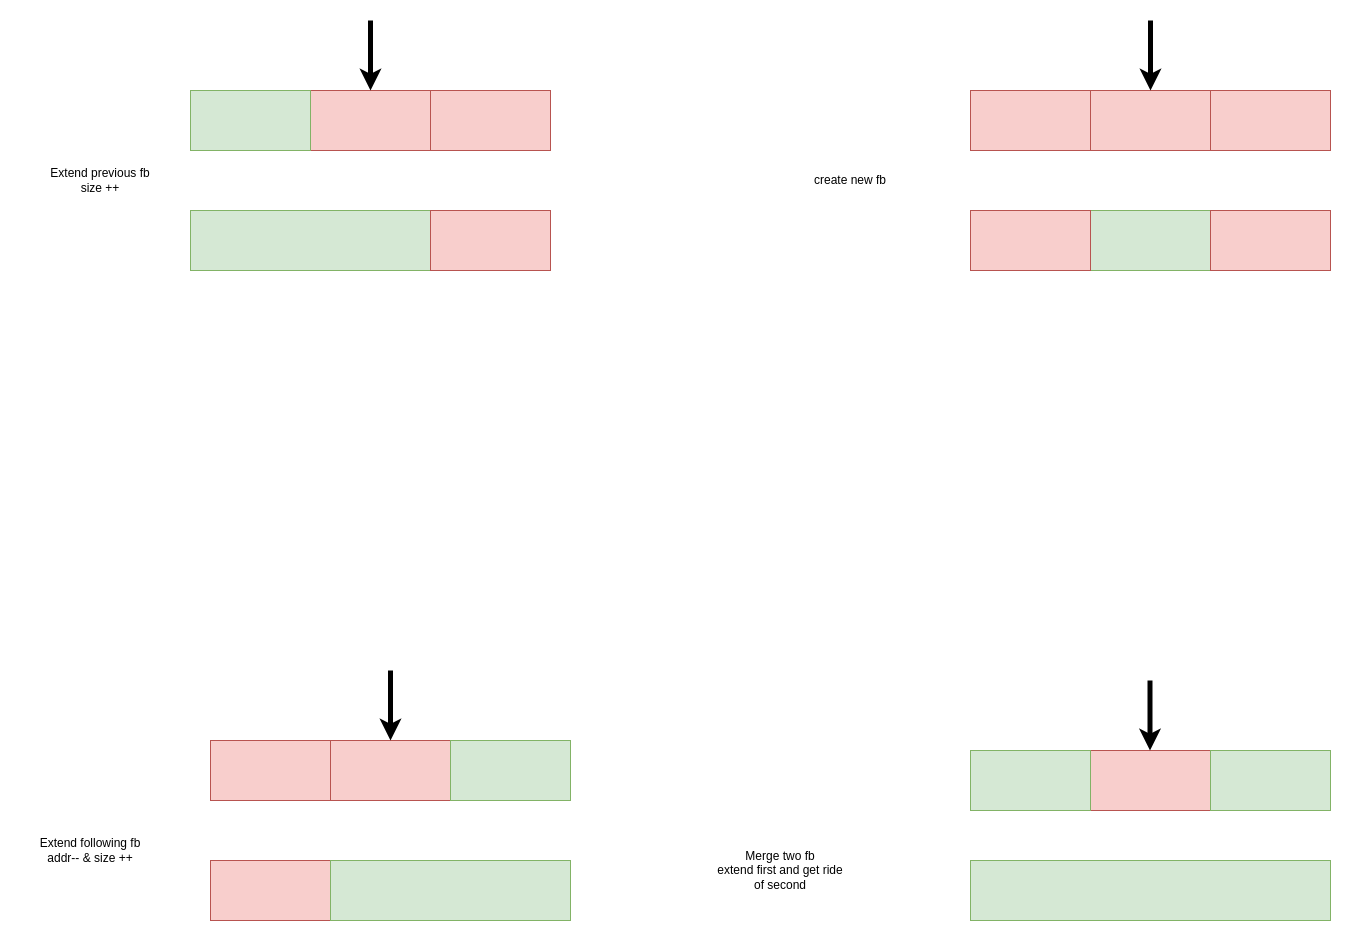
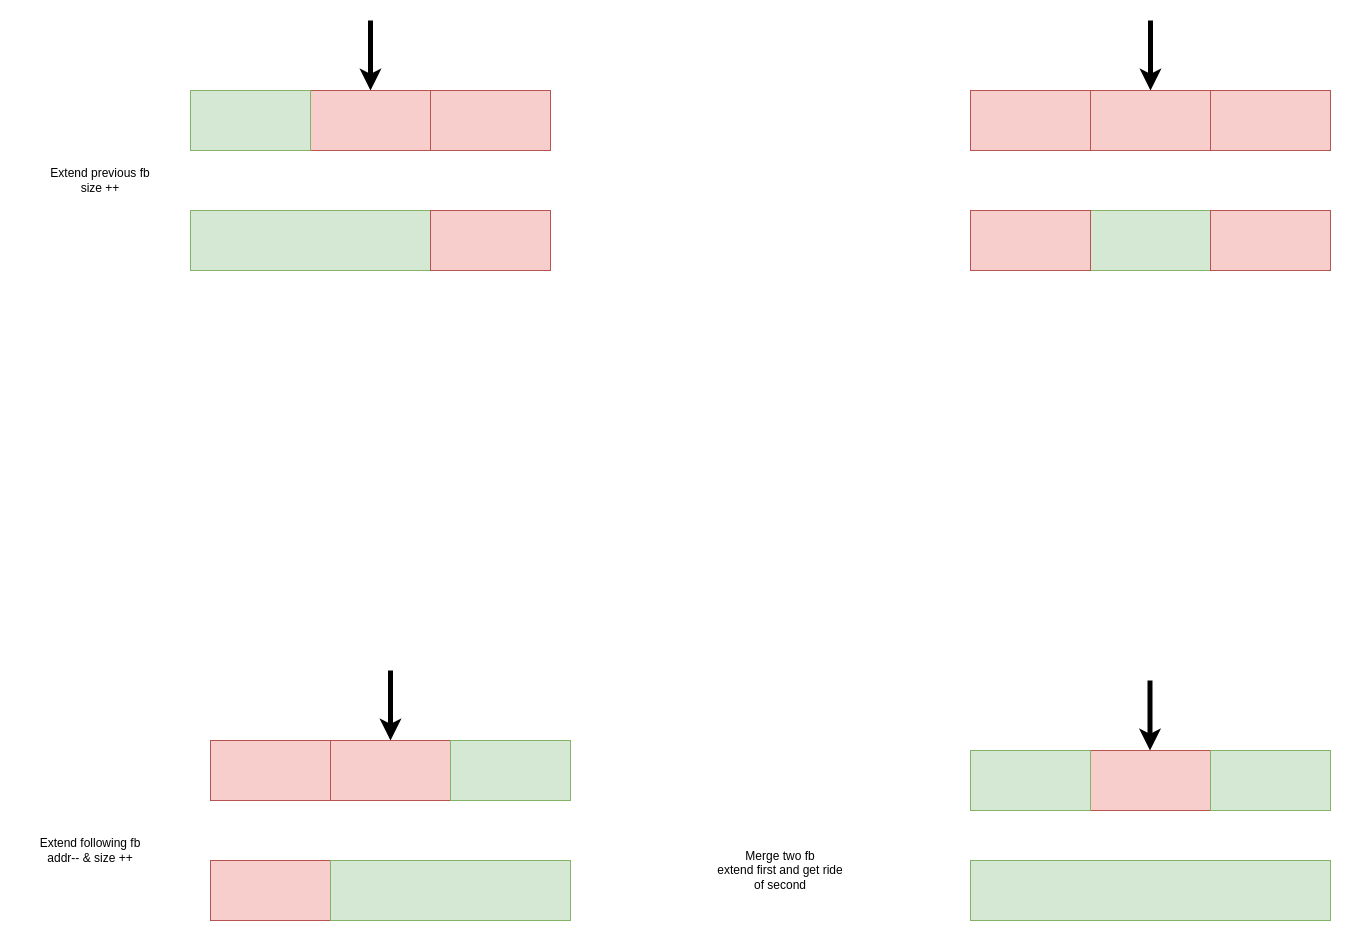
(851, 181) -> none
